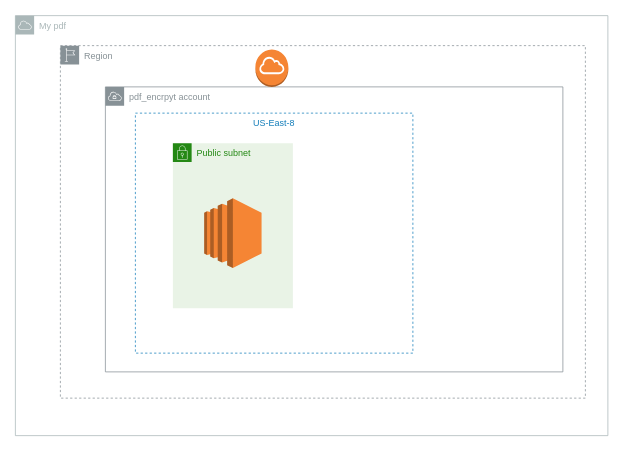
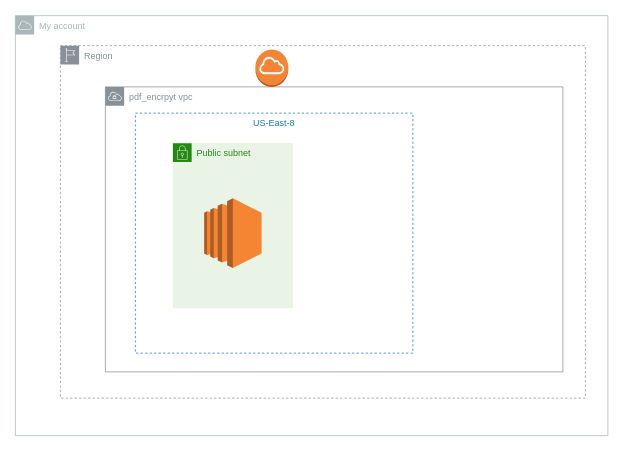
(53, 26) -> (63, 26)
(176, 97) -> (166, 97)
